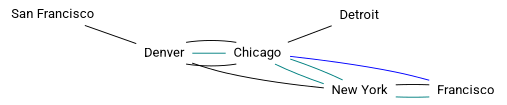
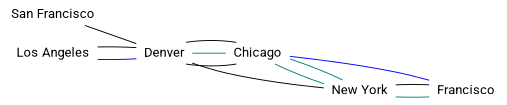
(360, 16) -> none
none -> (53, 53)
